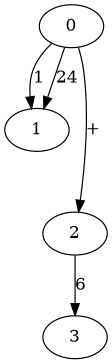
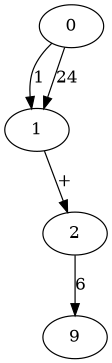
(86, 124) -> (54, 176)
(75, 337) -> (75, 337)
